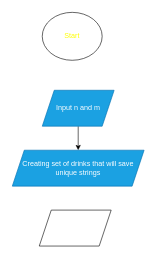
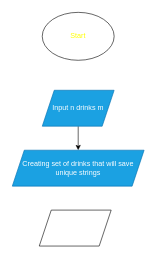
(72, 36) -> (78, 36)
(78, 108) -> (78, 108)
